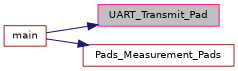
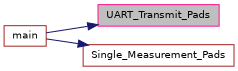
(159, 15) -> (159, 15)
(159, 55) -> (159, 55)
